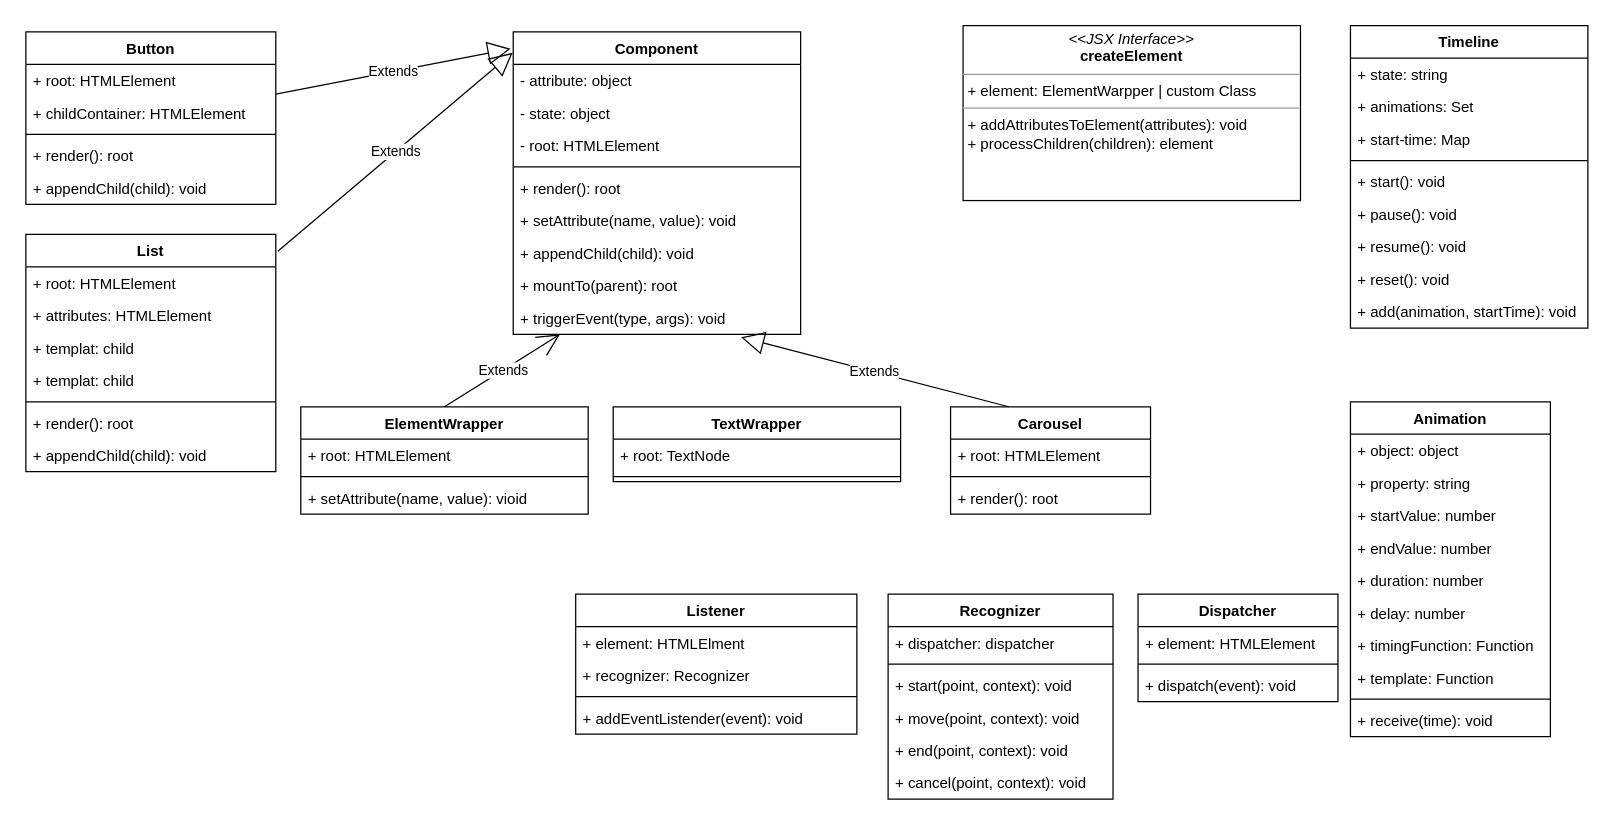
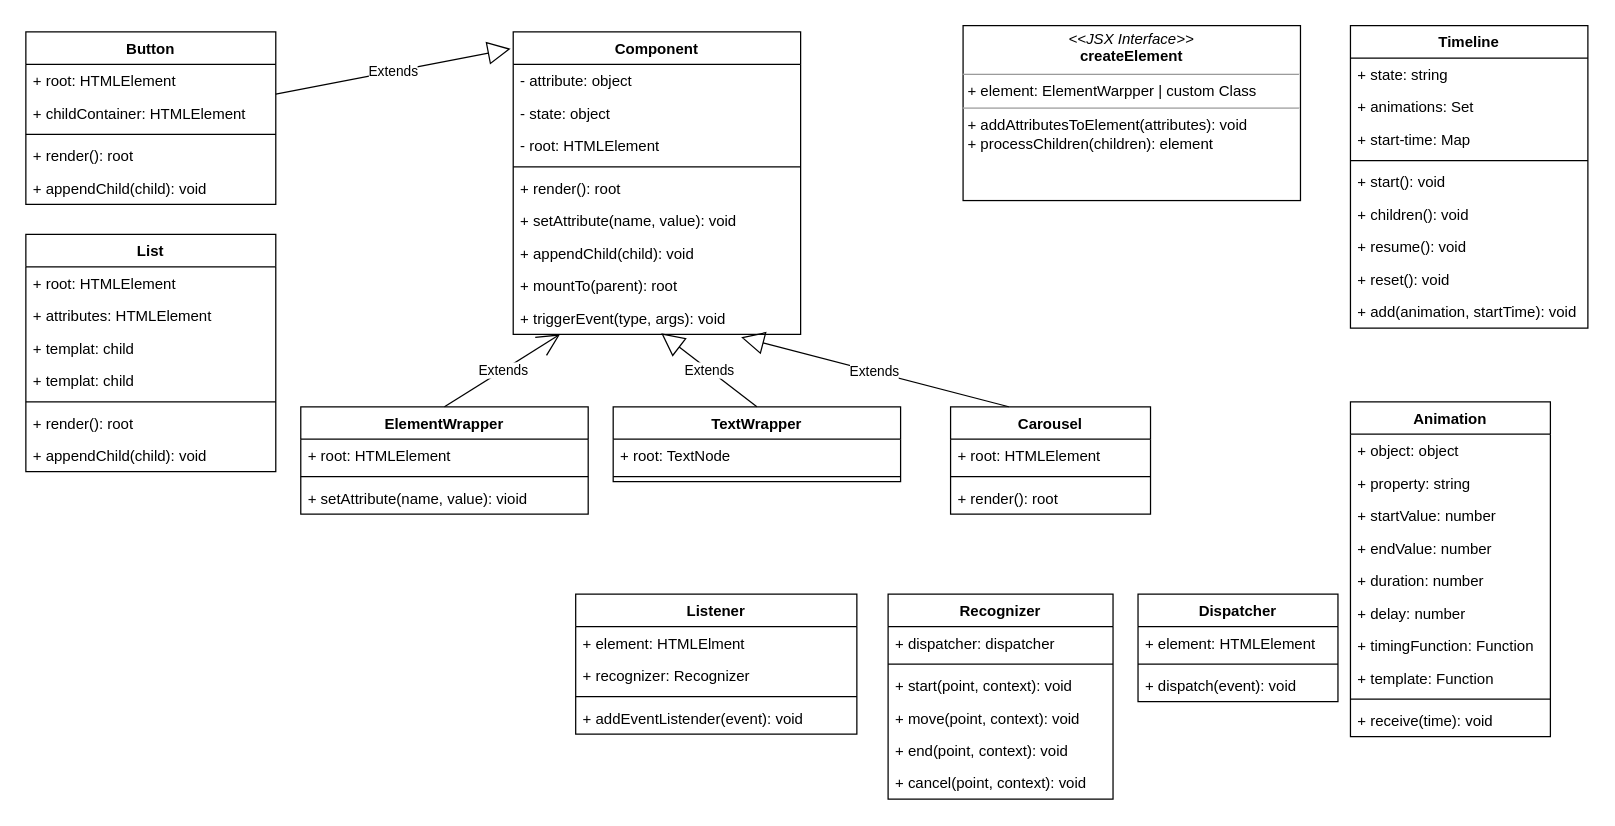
(386, 159) -> none
(1413, 215) -> (1421, 215)
none -> (718, 377)
